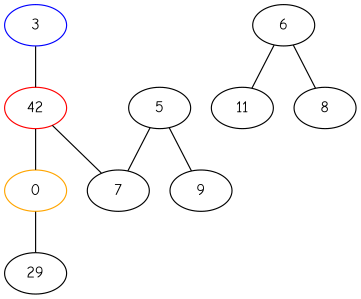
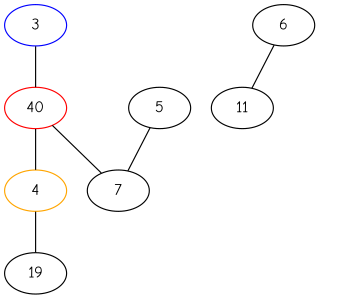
(36, 108) -> (36, 108)
(325, 108) -> none
(36, 191) -> (36, 191)
(201, 191) -> none
(36, 273) -> (36, 273)
